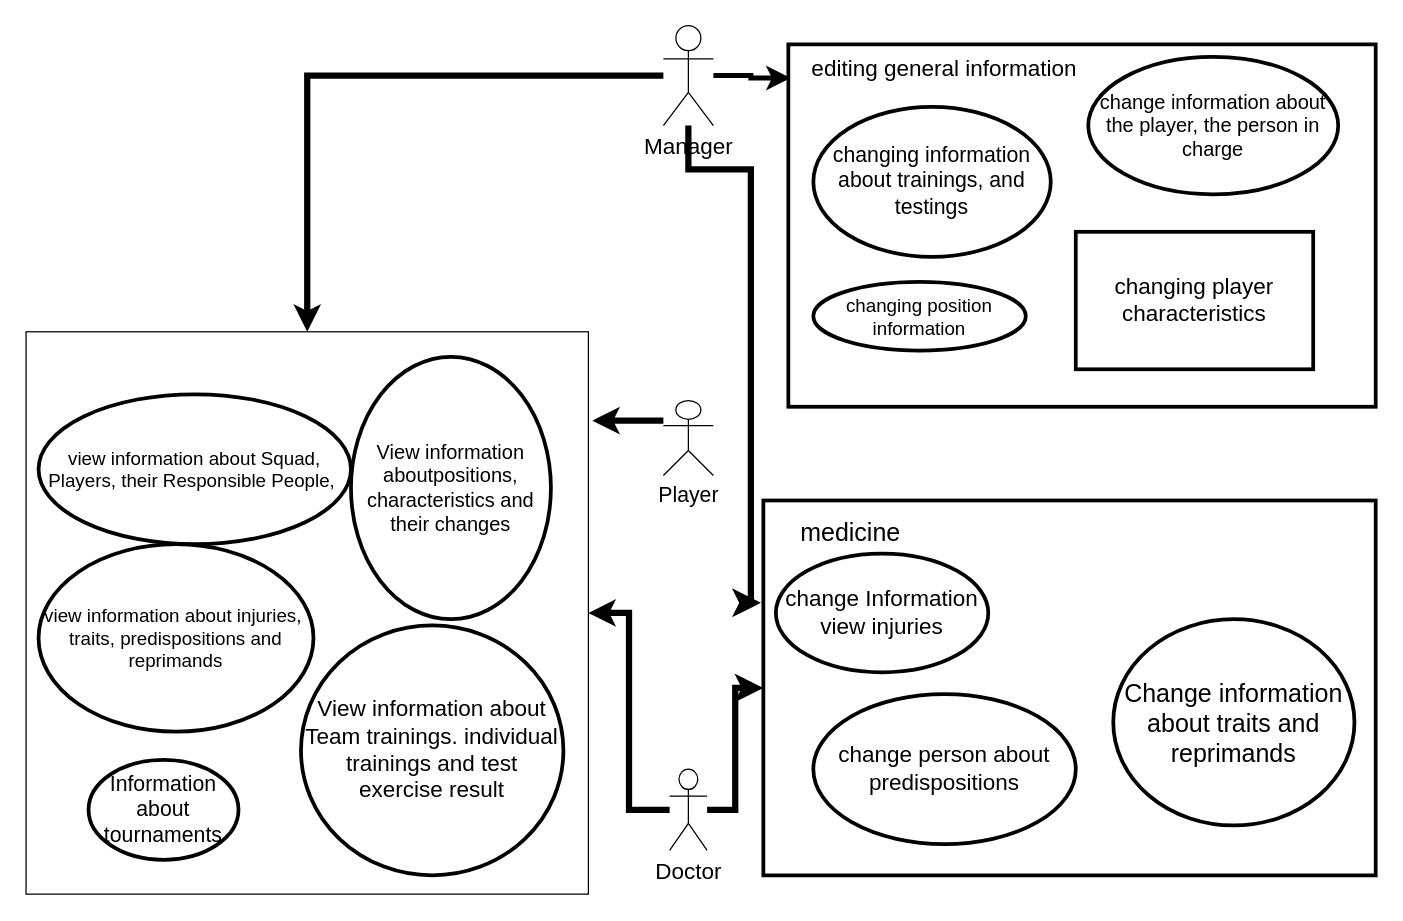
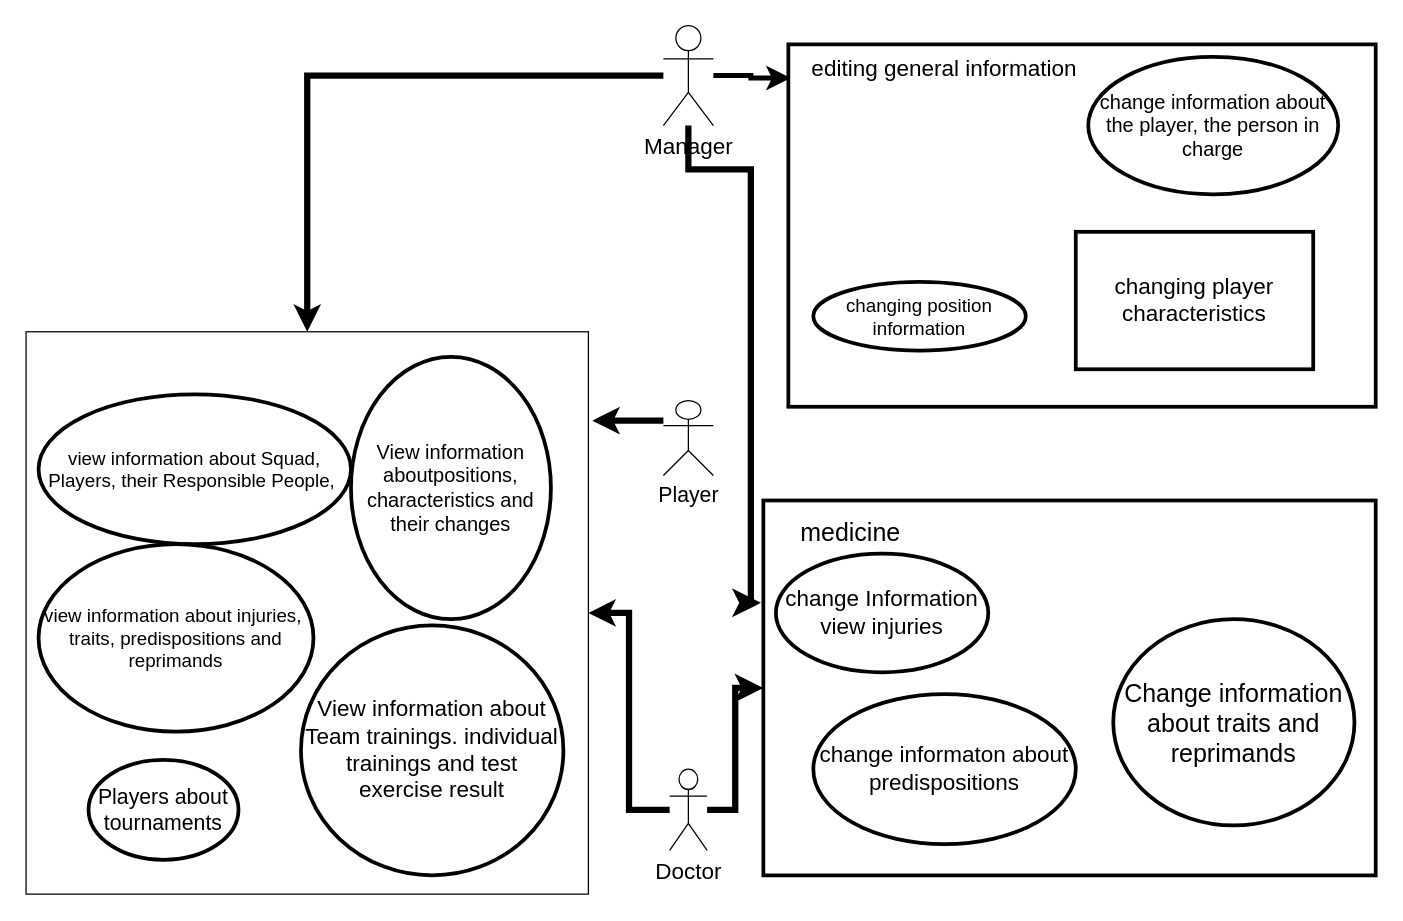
(932, 182) -> none
(944, 769) -> (944, 769)
(163, 811) -> (163, 811)
